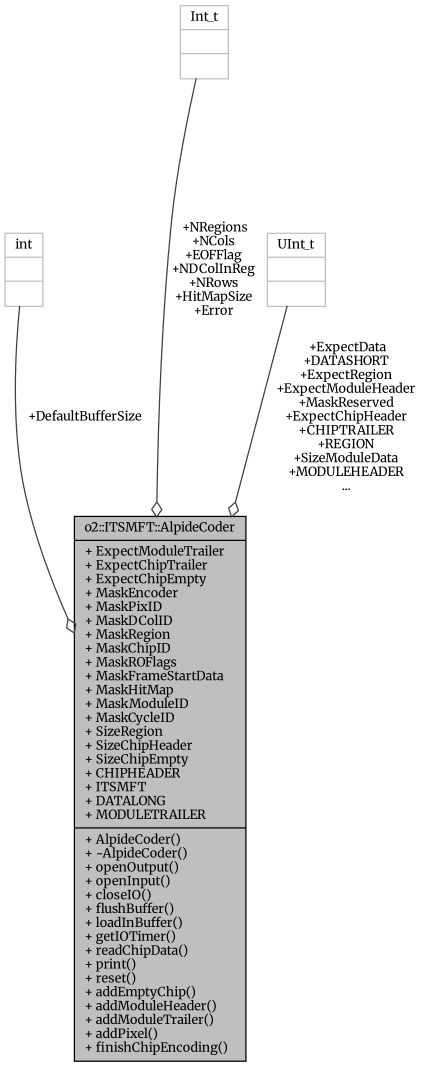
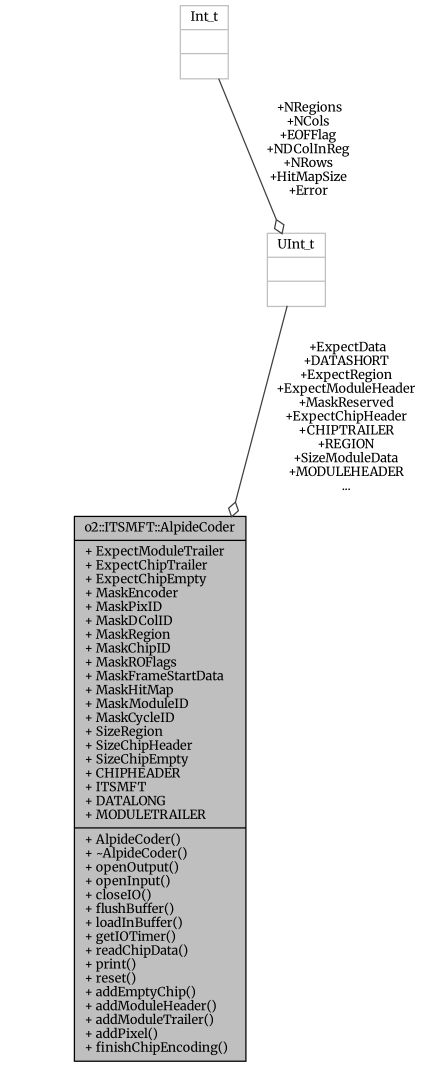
(24, 270) -> none
(166, 289) -> (247, 149)
